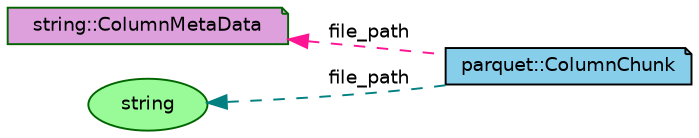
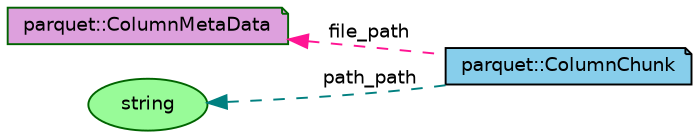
(148, 26) -> (148, 26)
(367, 79) -> (367, 79)
